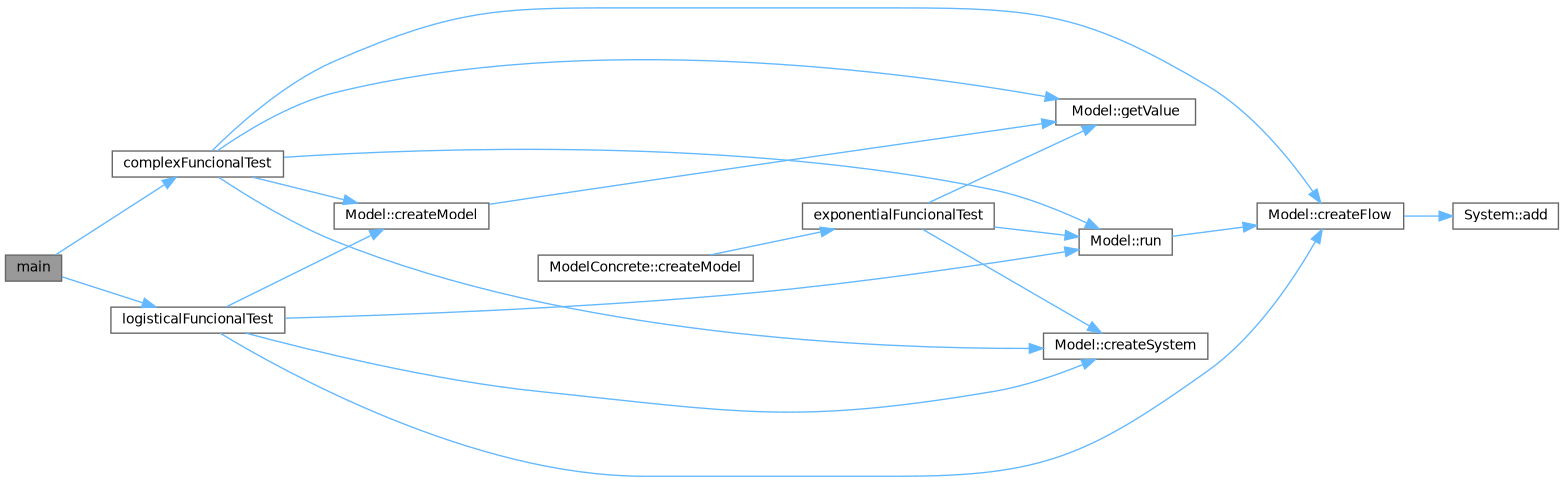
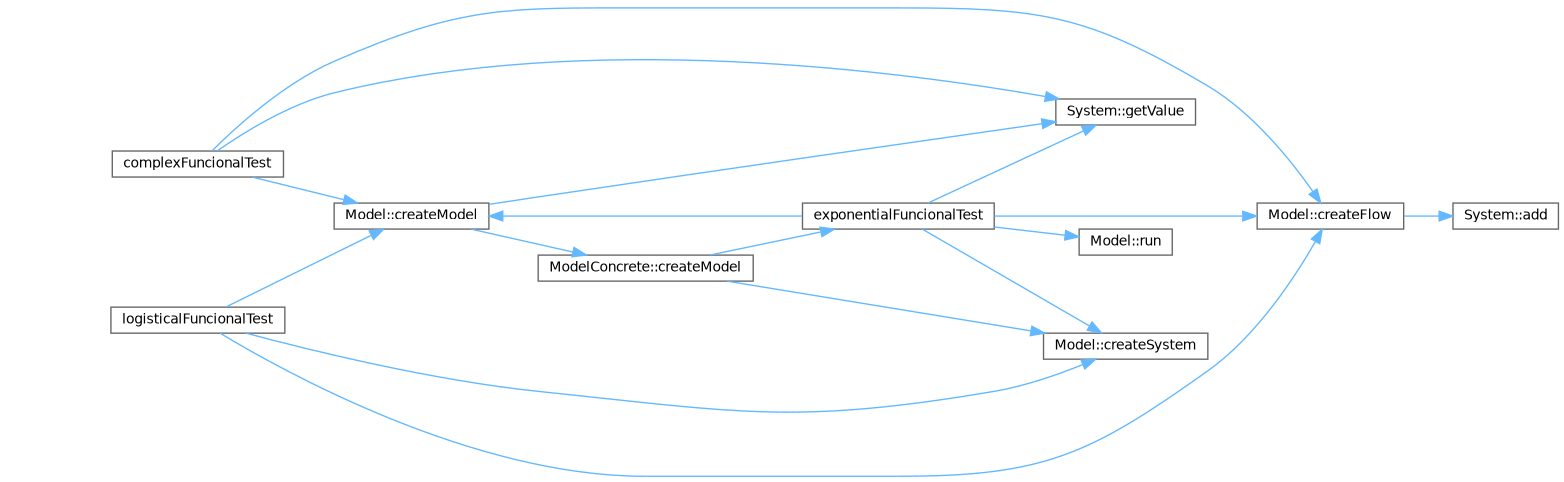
(1126, 112) -> (1126, 112)
(689, 153) -> none
none -> (653, 216)
(1208, 232) -> (1119, 216)
none -> (522, 241)
(34, 268) -> none
(676, 299) -> none
(611, 316) -> (879, 306)
